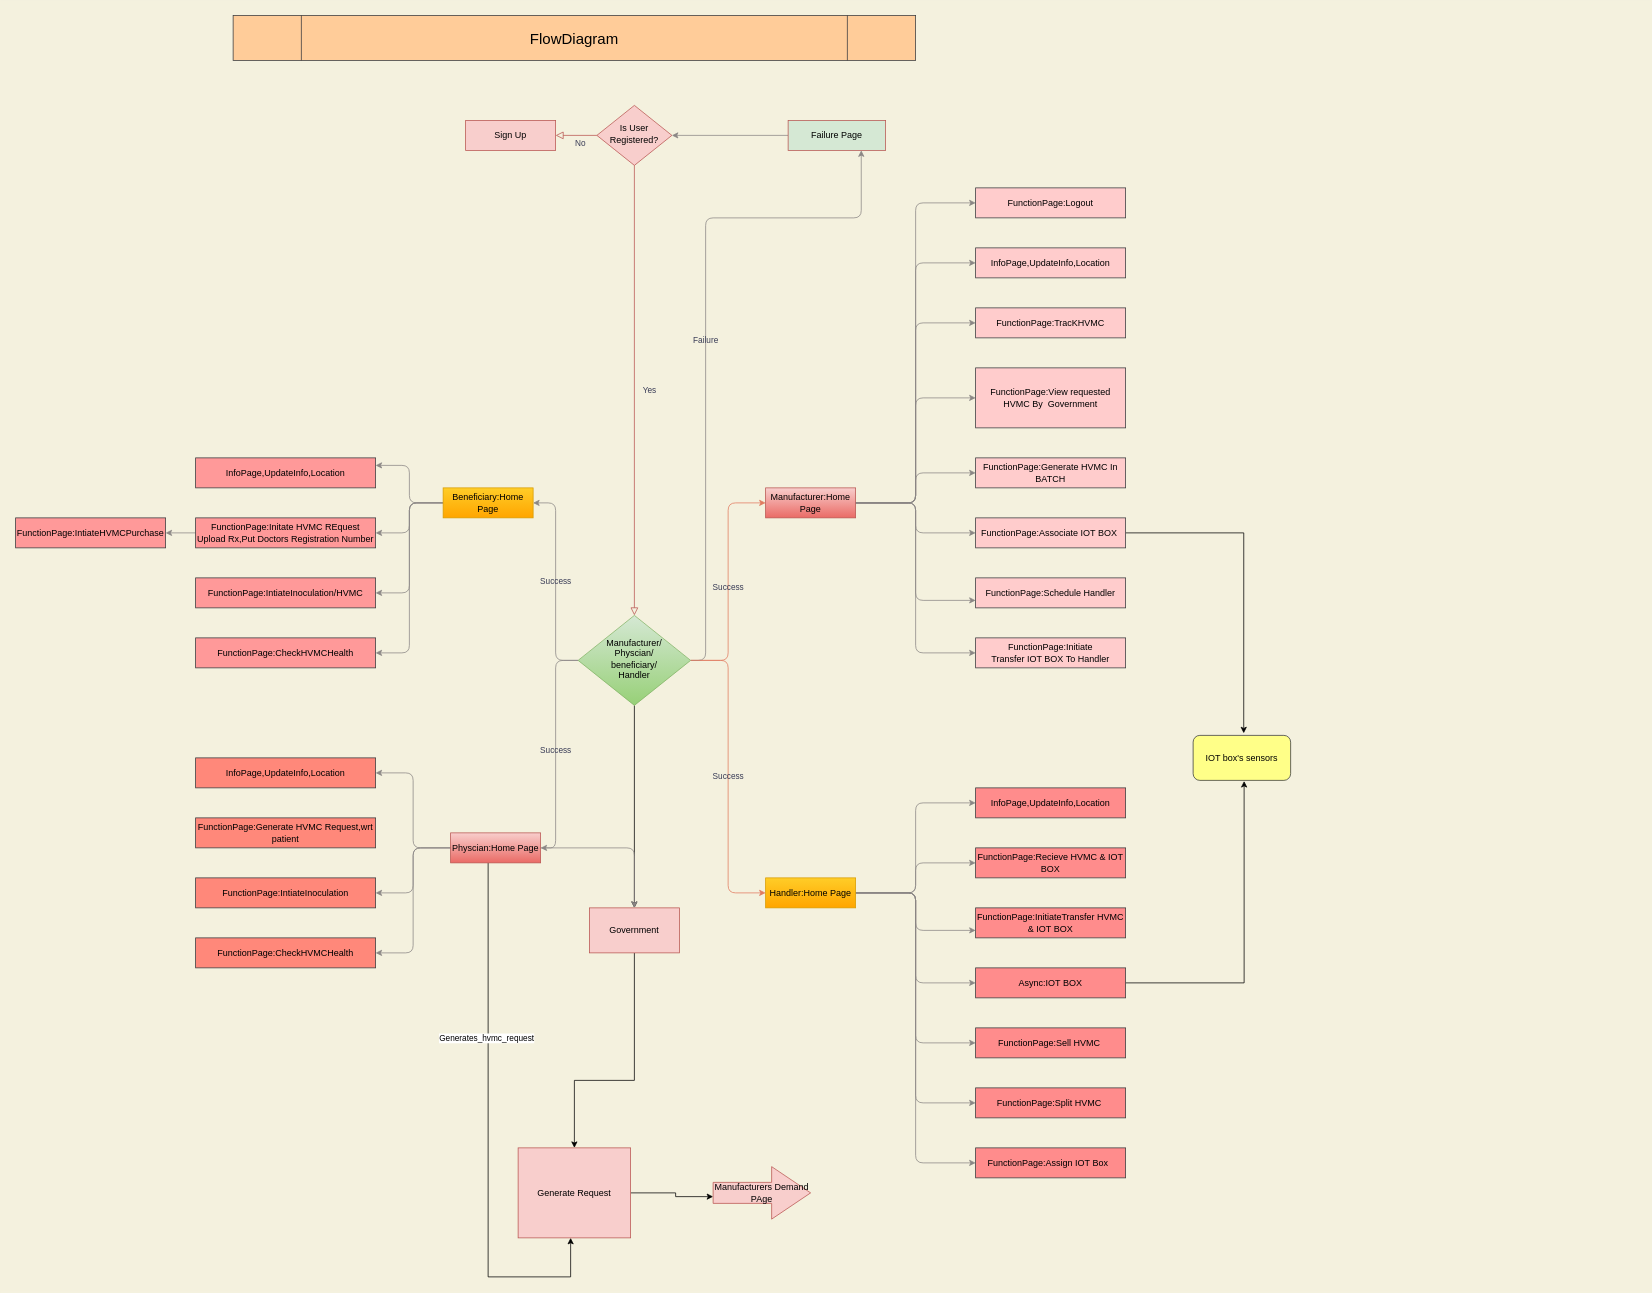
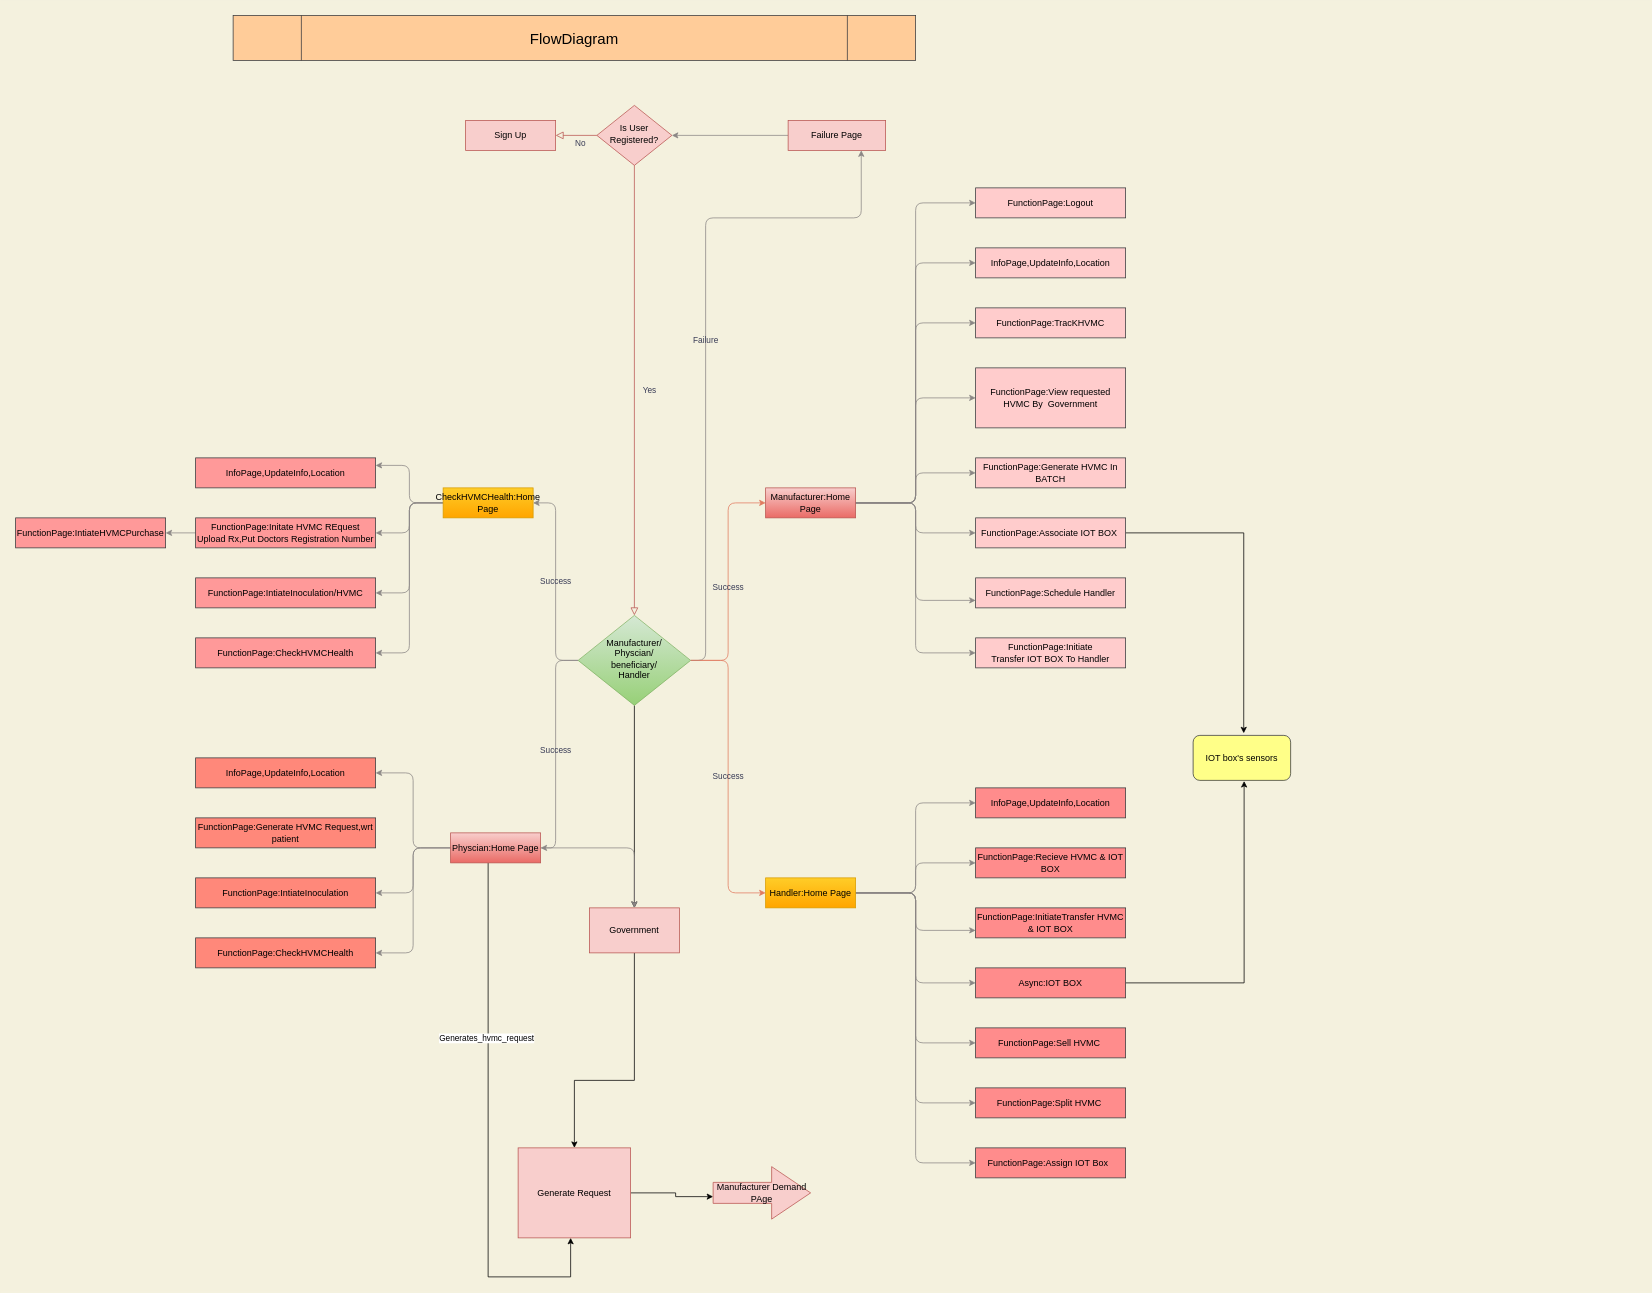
(837, 135) -> (837, 135)
(488, 503) -> (488, 503)
(762, 1193) -> (762, 1193)
